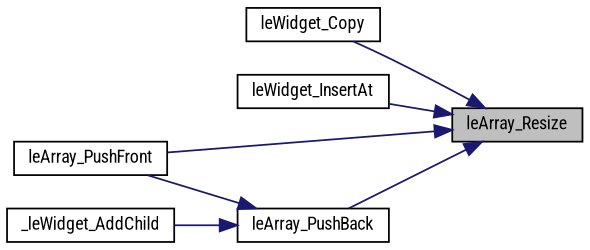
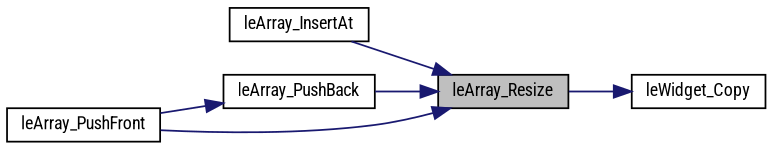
(412, 70) -> (591, 92)
(313, 92) -> (299, 25)
(91, 225) -> none
